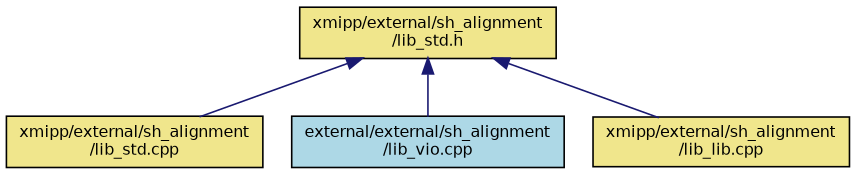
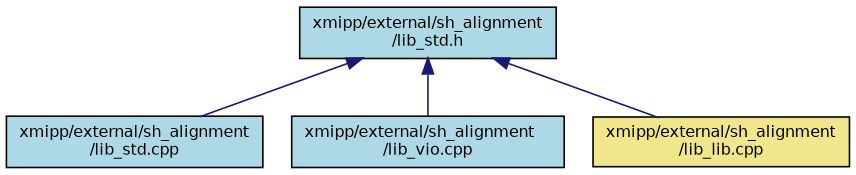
(428, 33) -> (428, 33)
(135, 142) -> (135, 142)
(428, 142) -> (428, 142)
